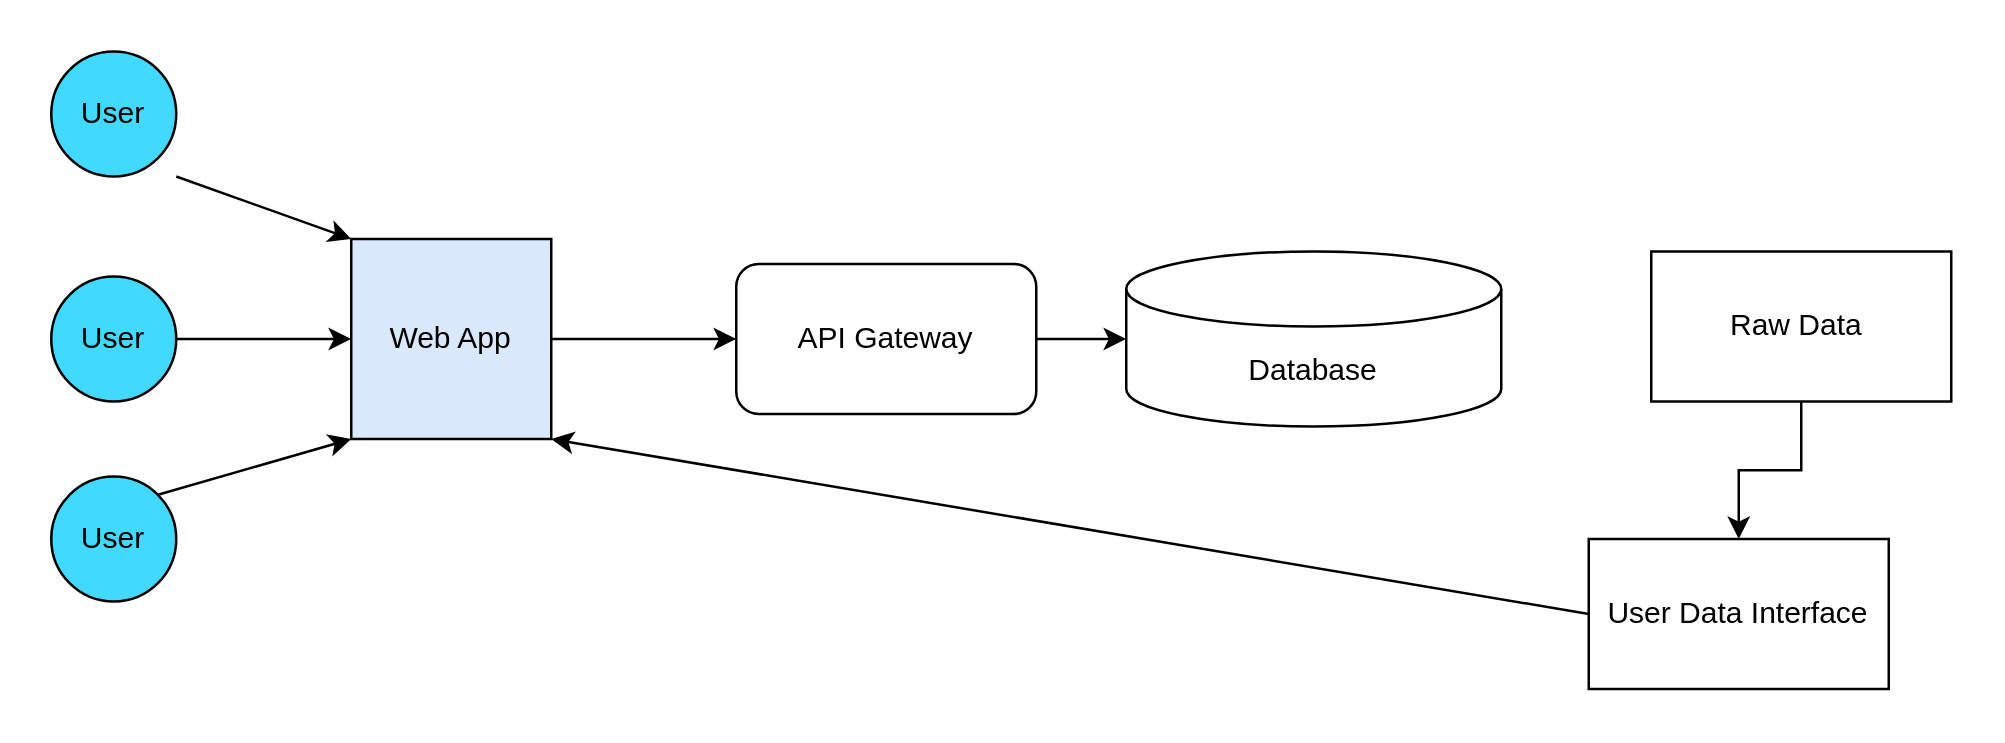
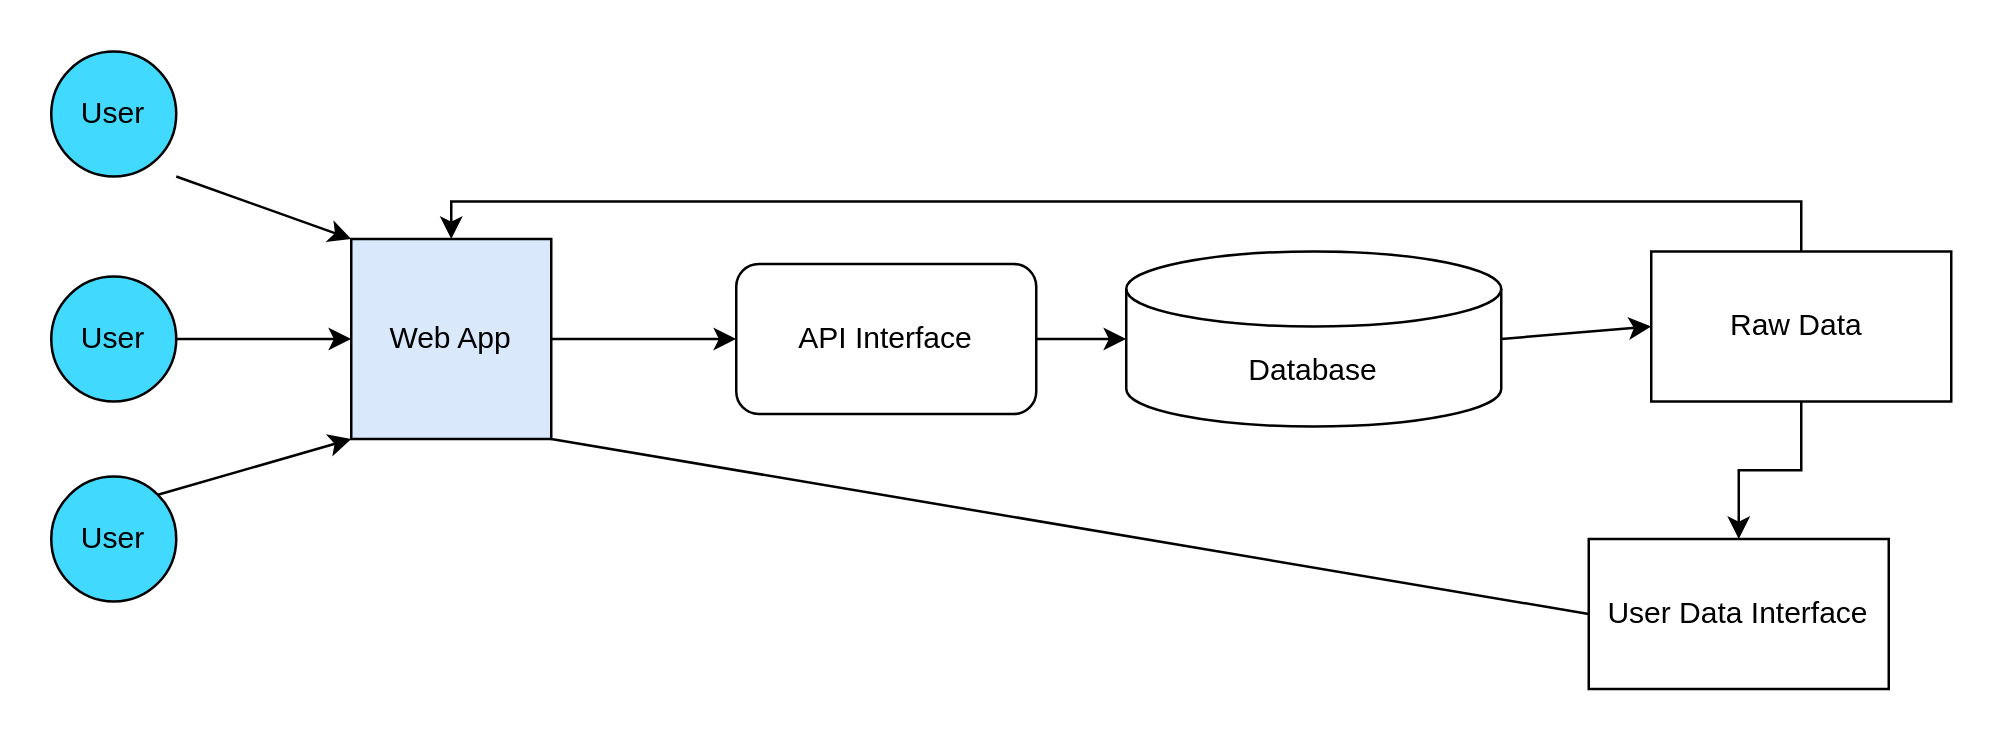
none -> (1141, 201)
none -> (1568, 333)
(886, 339) -> (886, 339)
(569, 442) -> (562, 441)
